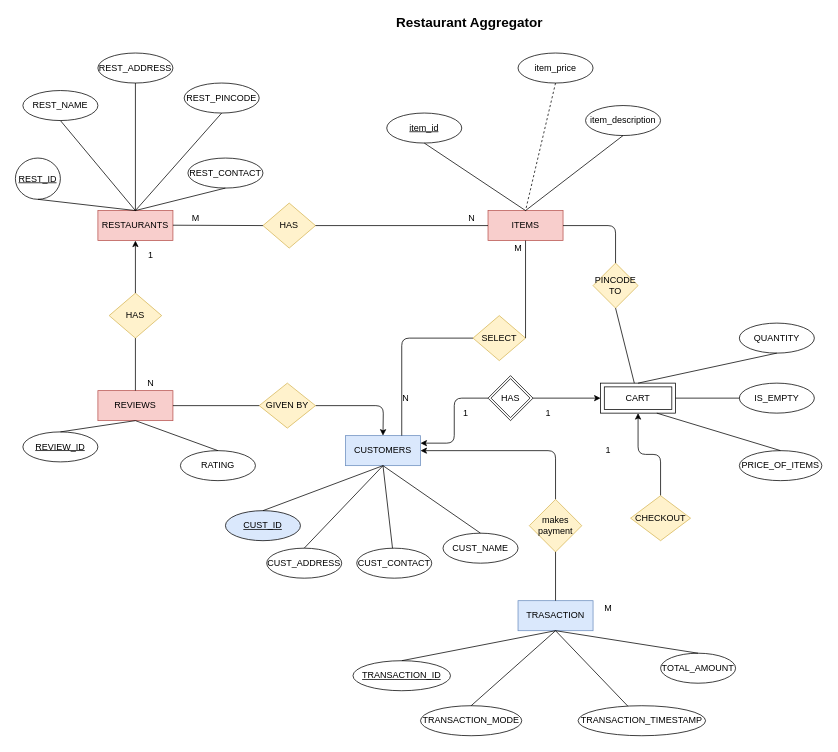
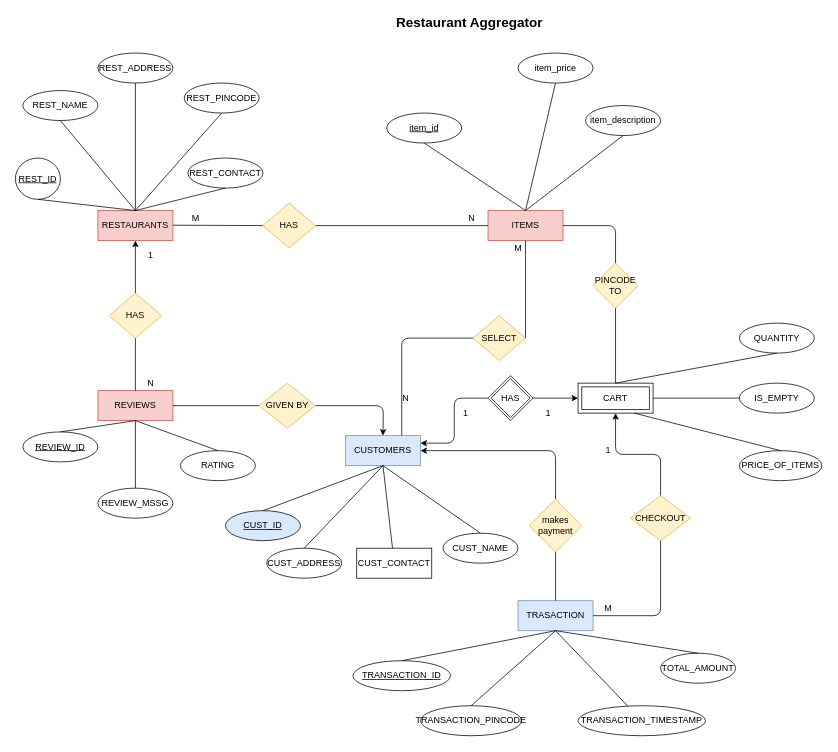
(541, 146) -> (541, 146)
(638, 398) -> (615, 398)
none -> (135, 455)
none -> (135, 503)
(394, 563) -> (394, 563)
none -> (660, 609)
(471, 720) -> (471, 720)
